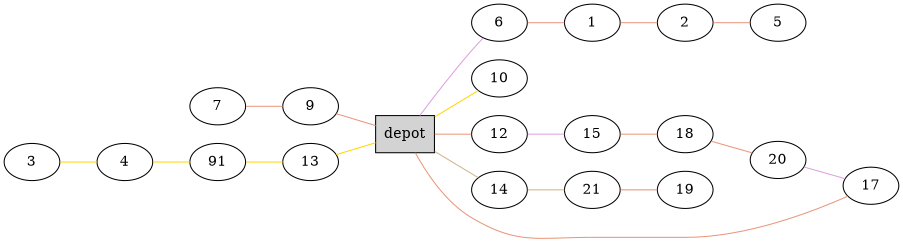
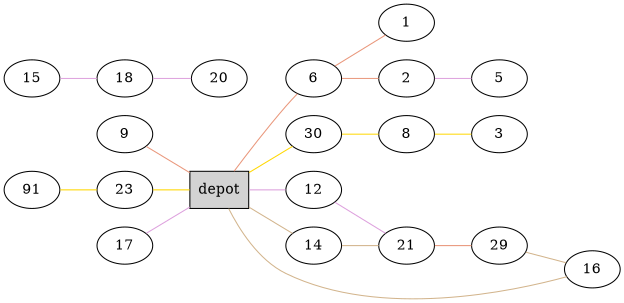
(639, 23) -> (360, 78)
(732, 23) -> (453, 78)
(450, 76) -> (265, 132)
(499, 78) -> (314, 134)
(218, 106) -> none
none -> (407, 134)
(453, 134) -> (267, 190)
(546, 134) -> (360, 218)
(639, 134) -> (79, 78)
(732, 147) -> (172, 78)
(125, 162) -> none
(311, 162) -> (125, 190)
(825, 173) -> none
(685, 190) -> (499, 246)
(617, 237) -> (168, 220)
none -> (592, 269)
